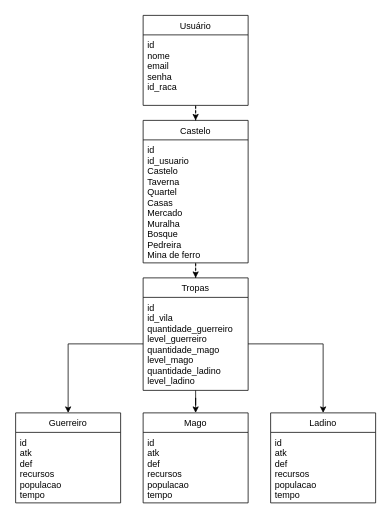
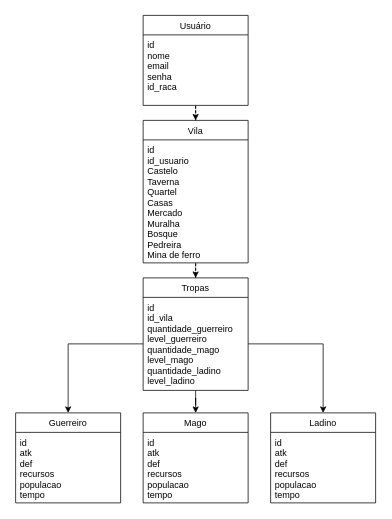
(195, 131) -> (195, 131)
